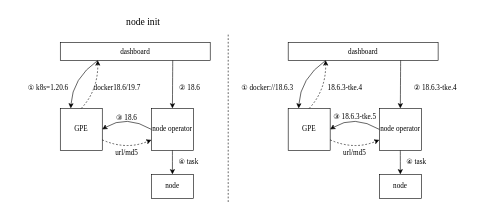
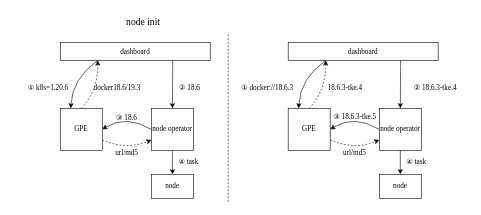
(117, 87) -> (117, 87)
